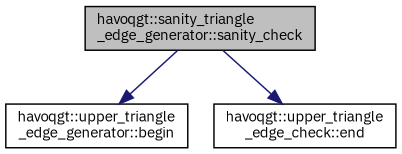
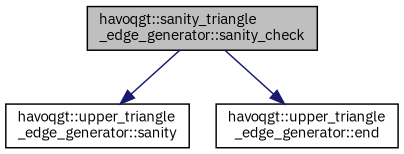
(97, 126) -> (98, 126)
(305, 126) -> (307, 126)
